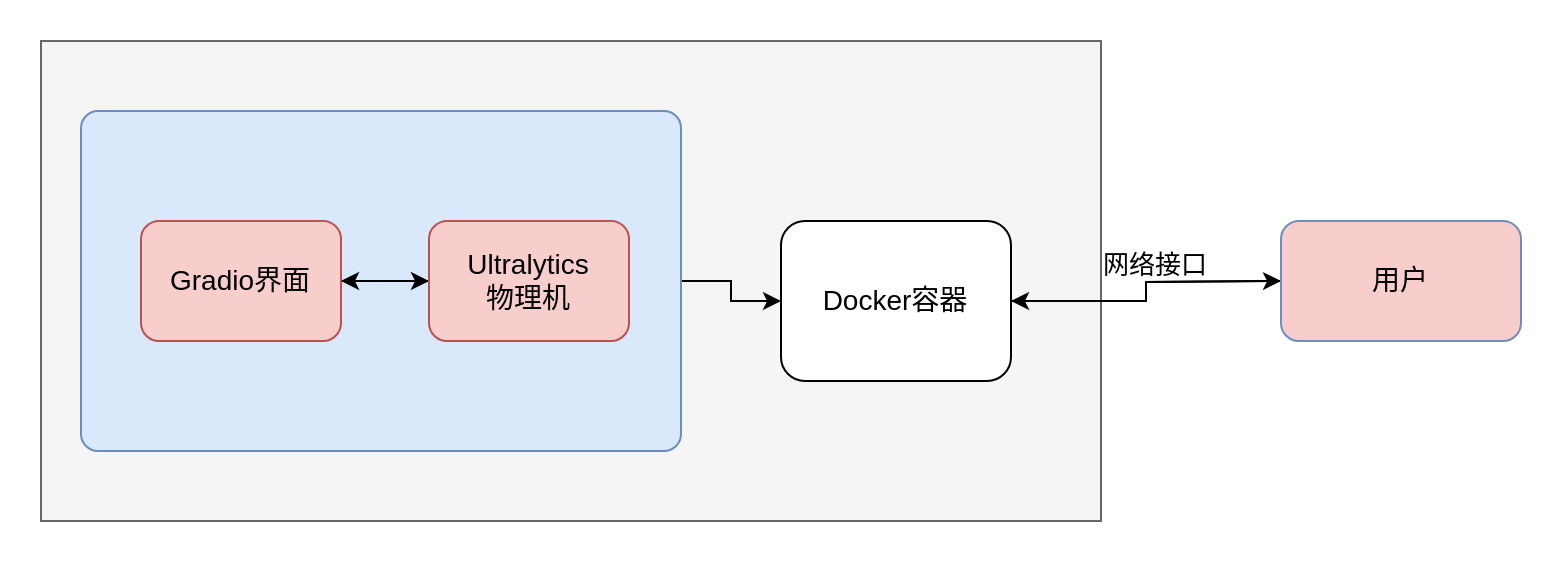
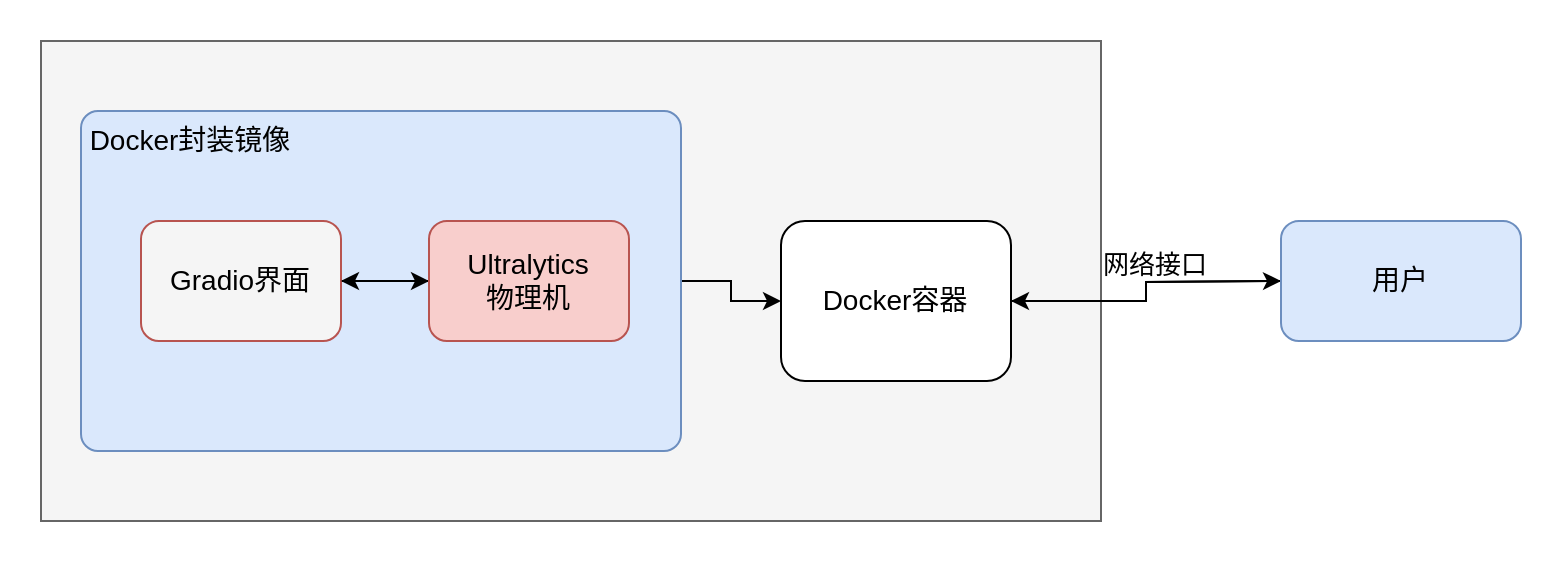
none -> (191, 141)
(241, 281) -> (241, 281)
(1401, 281) -> (1401, 281)
